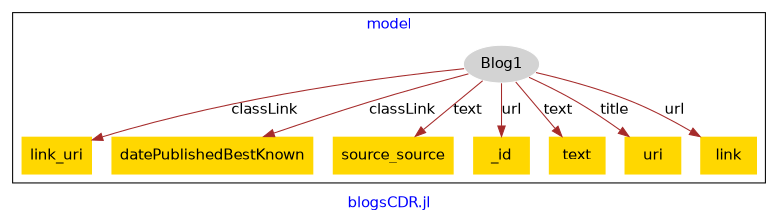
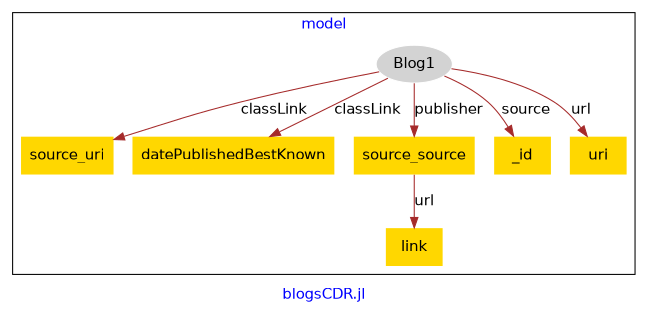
(616, 96) -> (414, 196)
(468, 110) -> (449, 110)
(512, 110) -> (526, 110)
(615, 110) -> (581, 110)
(57, 156) -> (67, 156)
(577, 156) -> none
